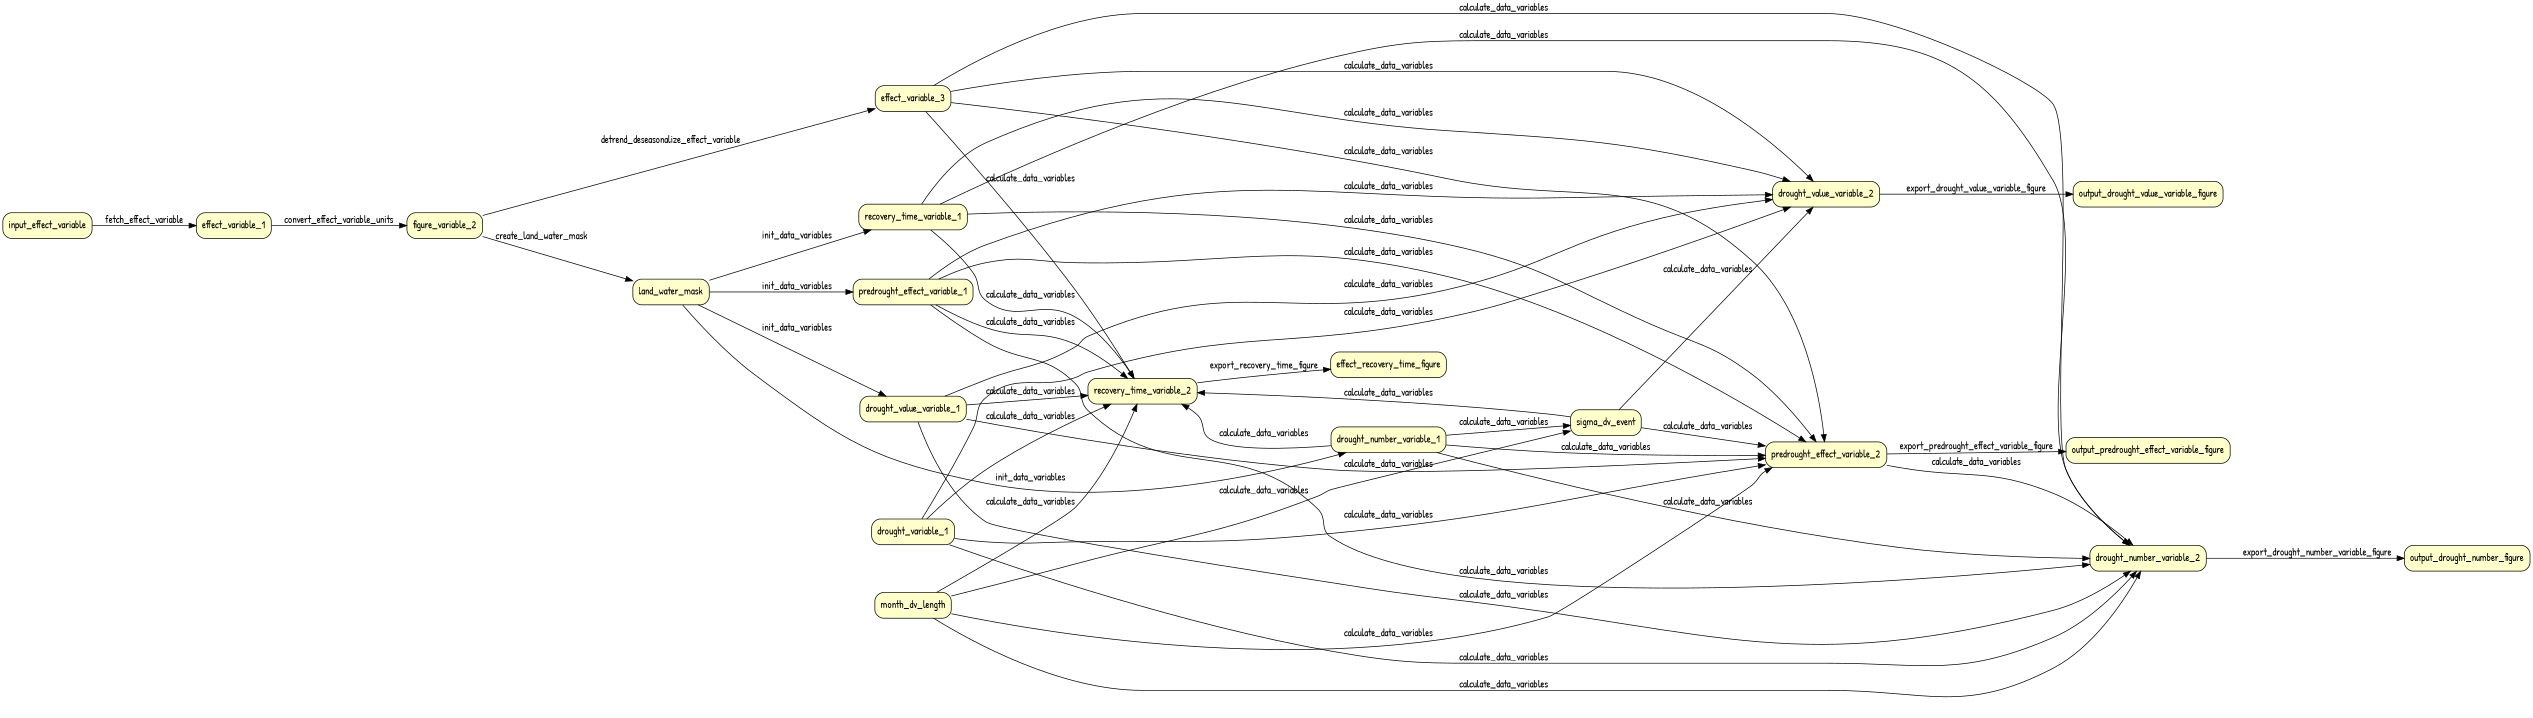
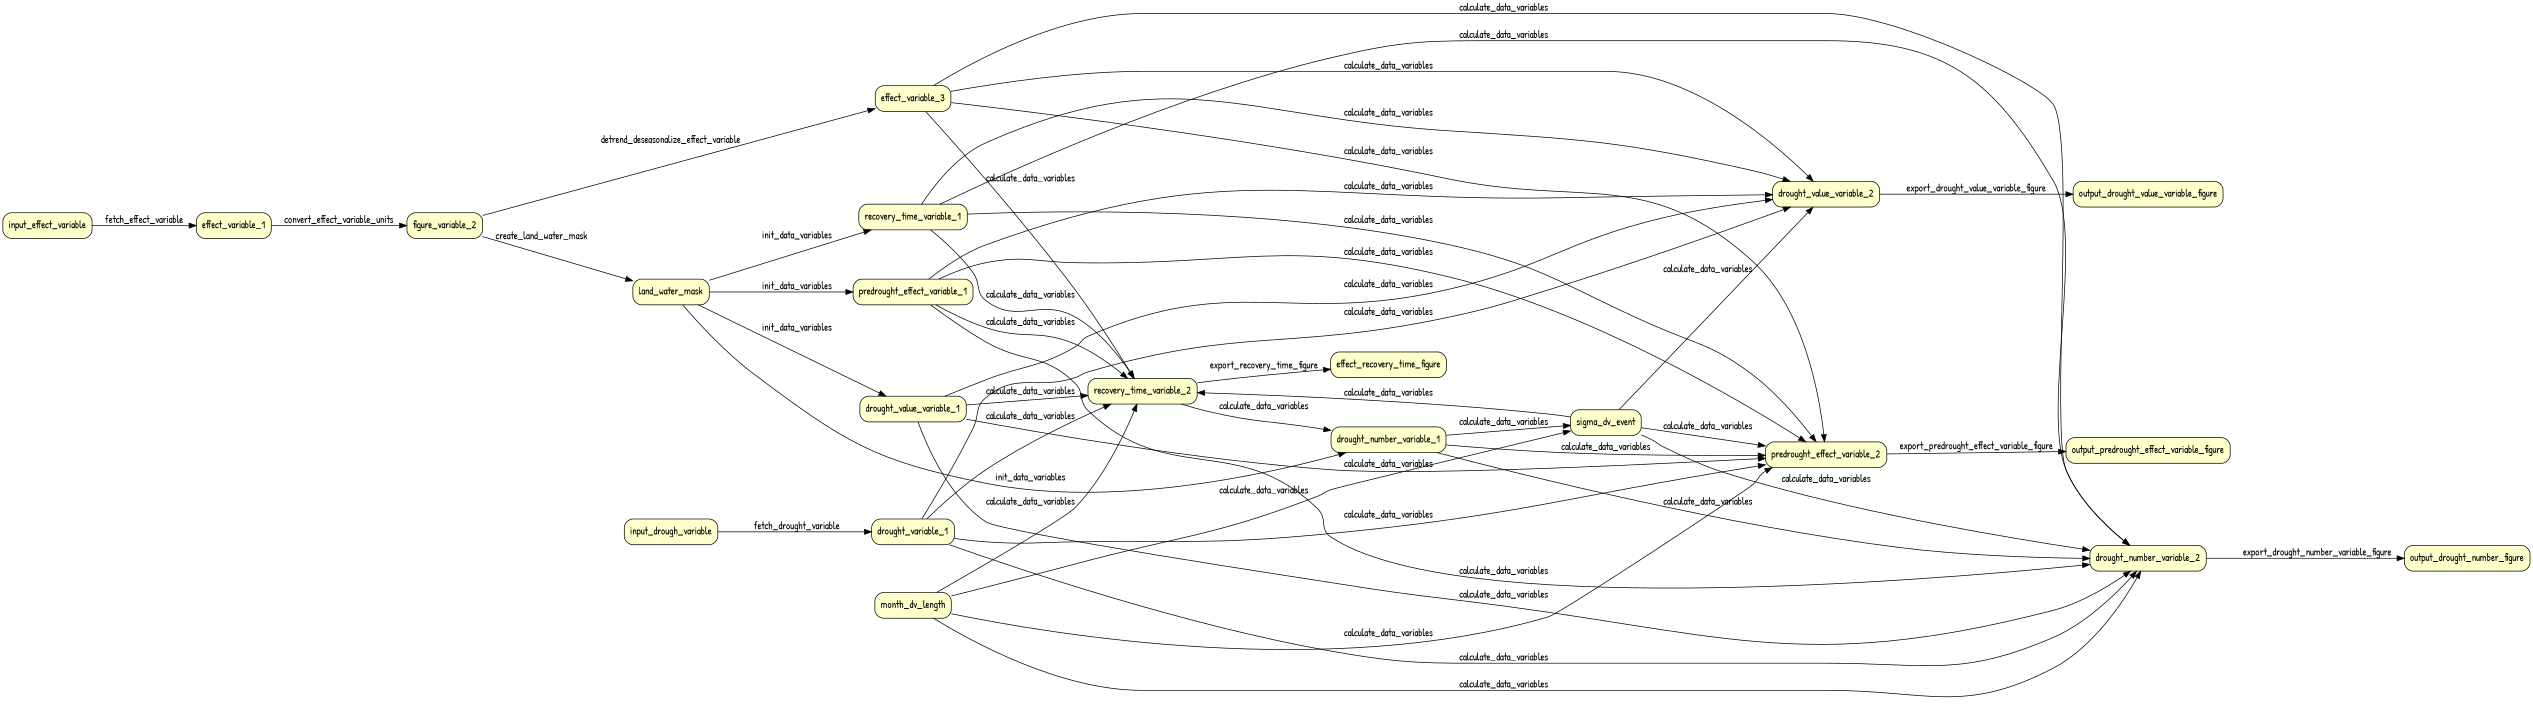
(1250, 448) -> (1252, 420)
(2015, 481) -> (1857, 508)
none -> (671, 532)
